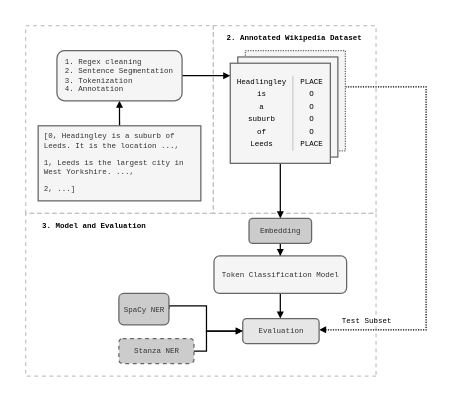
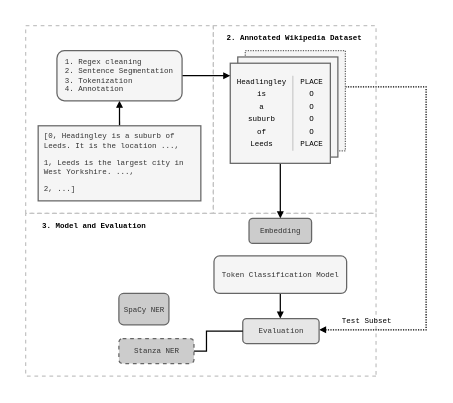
(280, 249) -> none
(197, 306) -> none
(206, 333) -> (239, 331)
